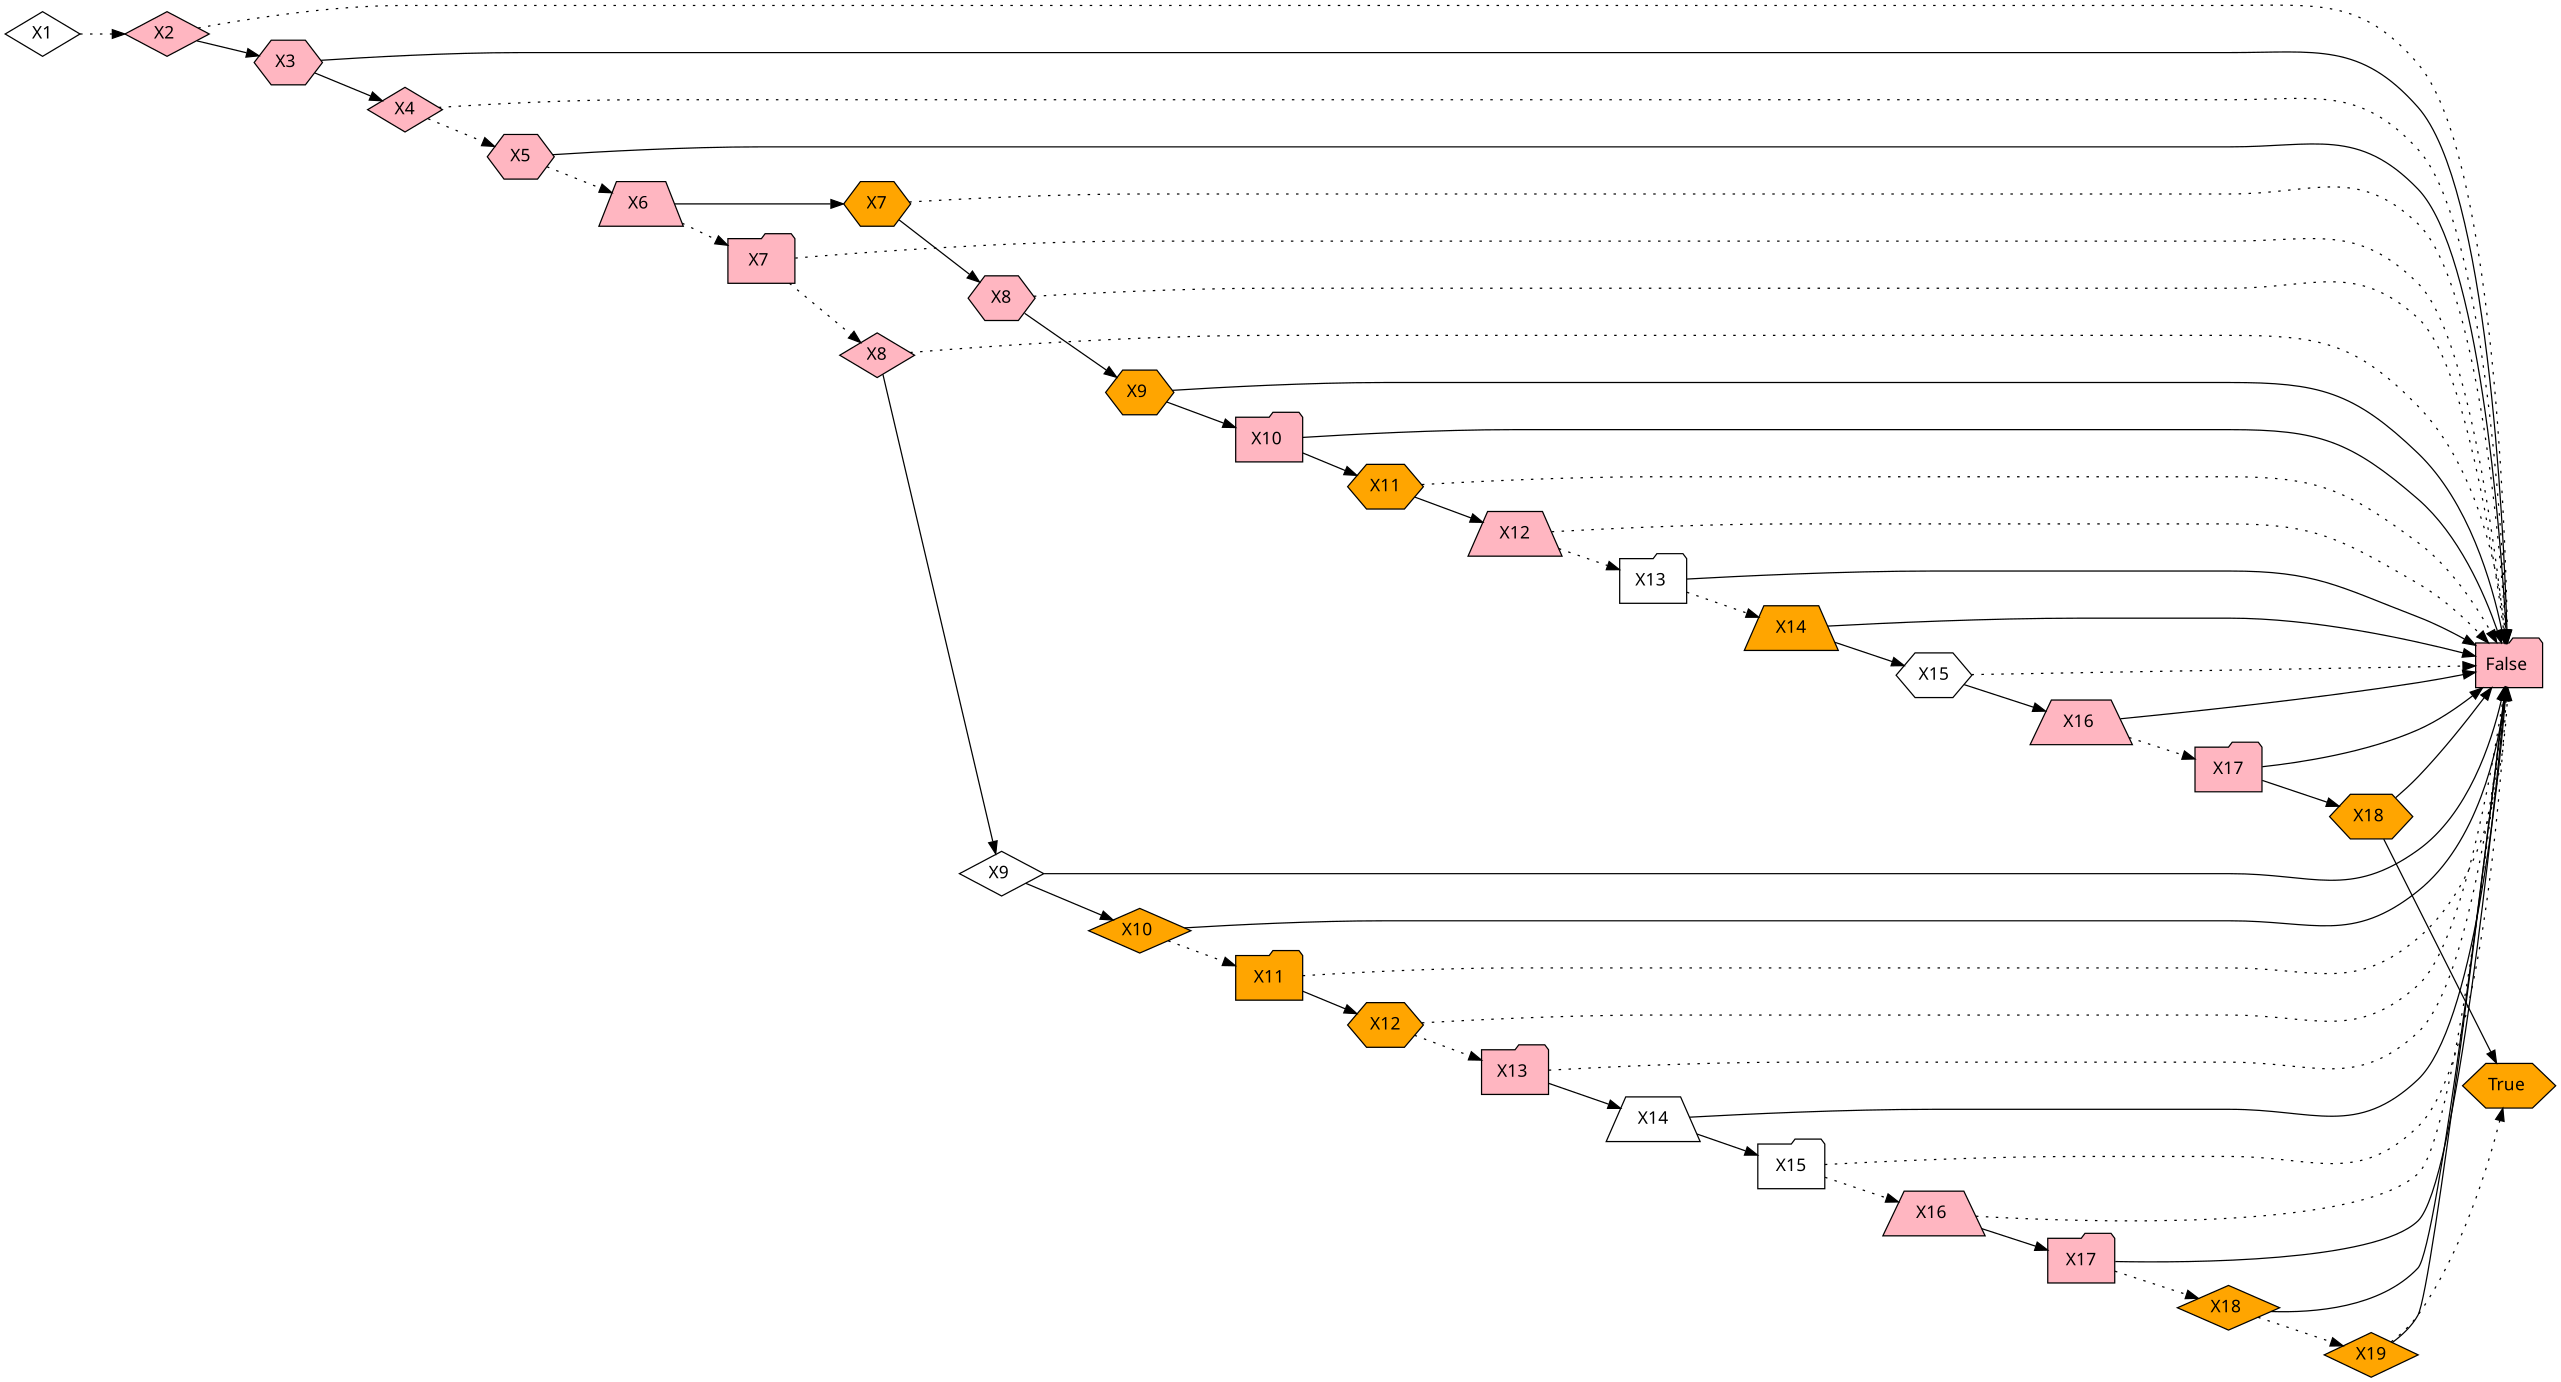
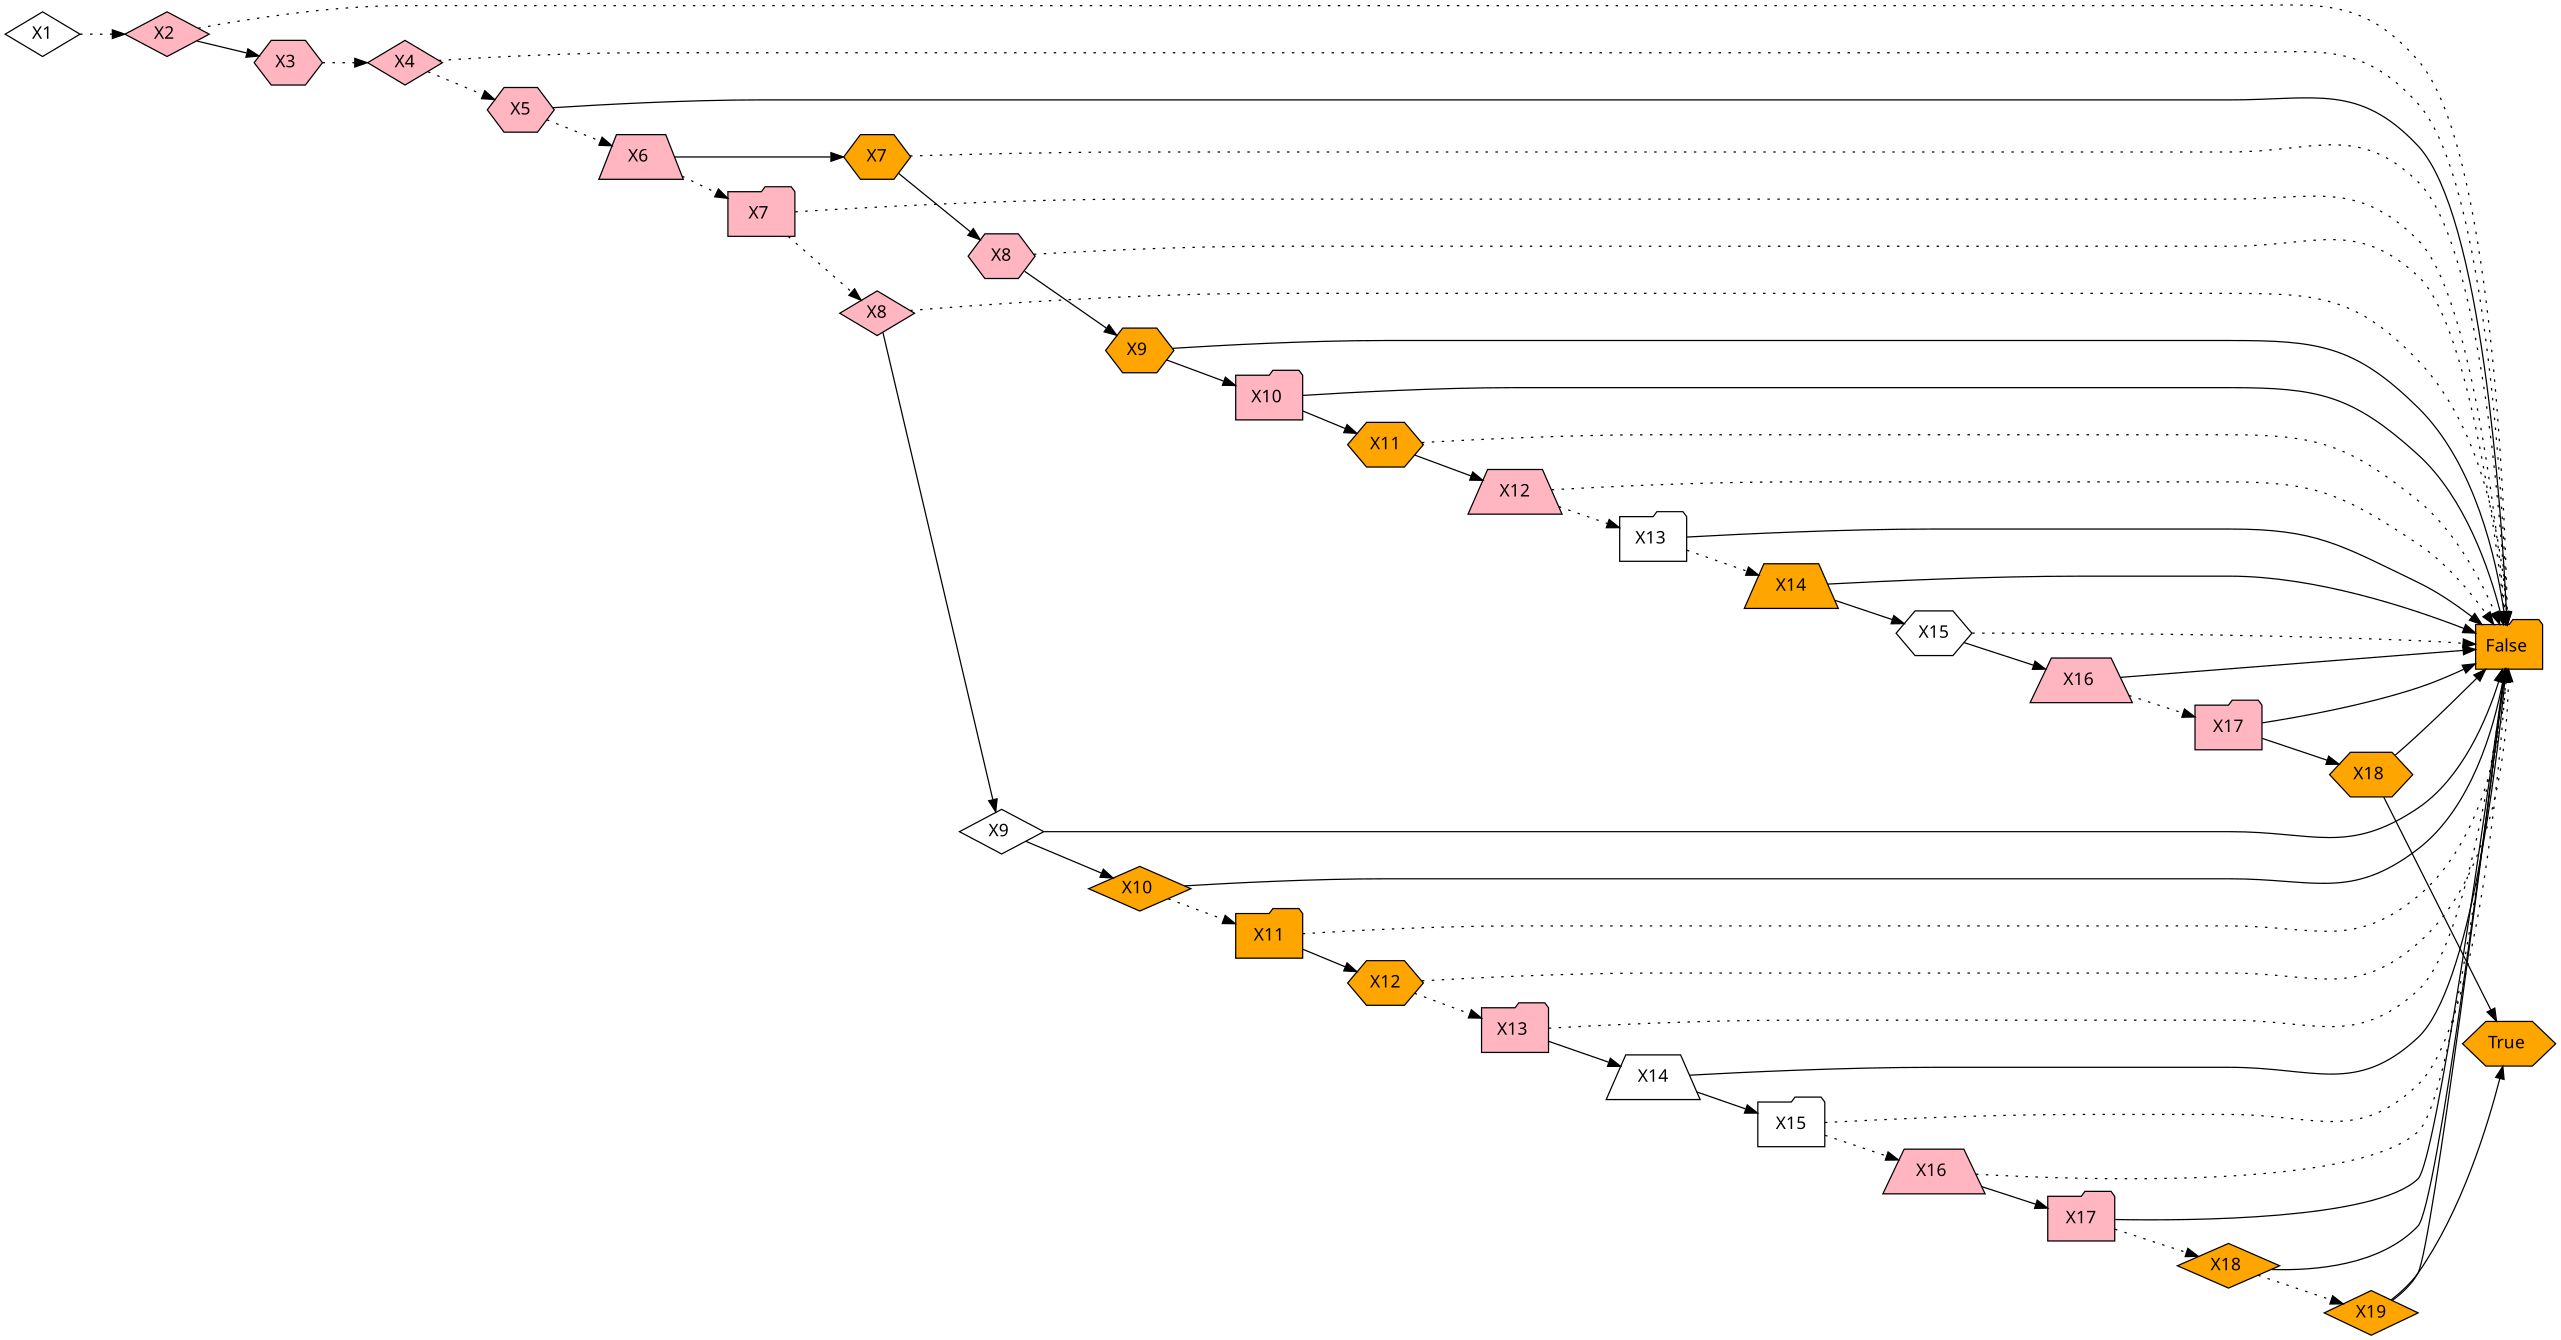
(1646, 53) -> none
(343, 84) -> (339, 63)
(2509, 665) -> (2509, 647)
(2460, 1239) -> (2460, 1197)
